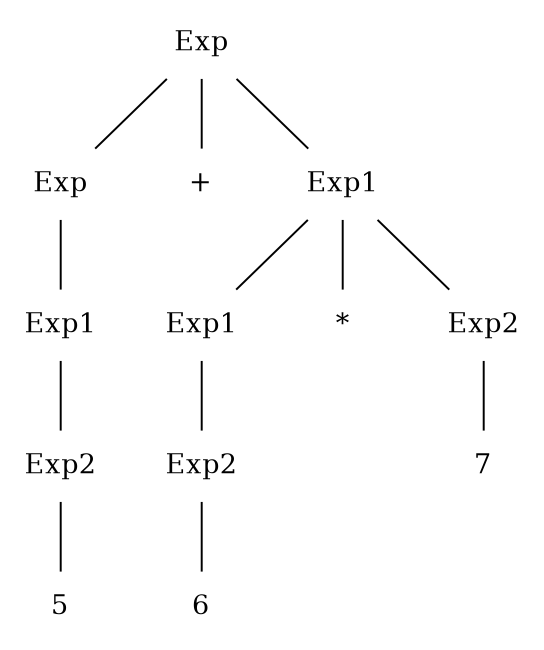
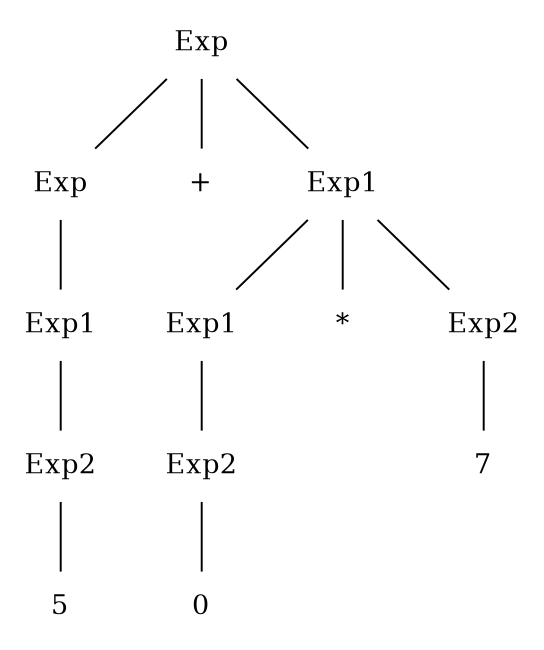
(202, 607) -> (202, 607)
